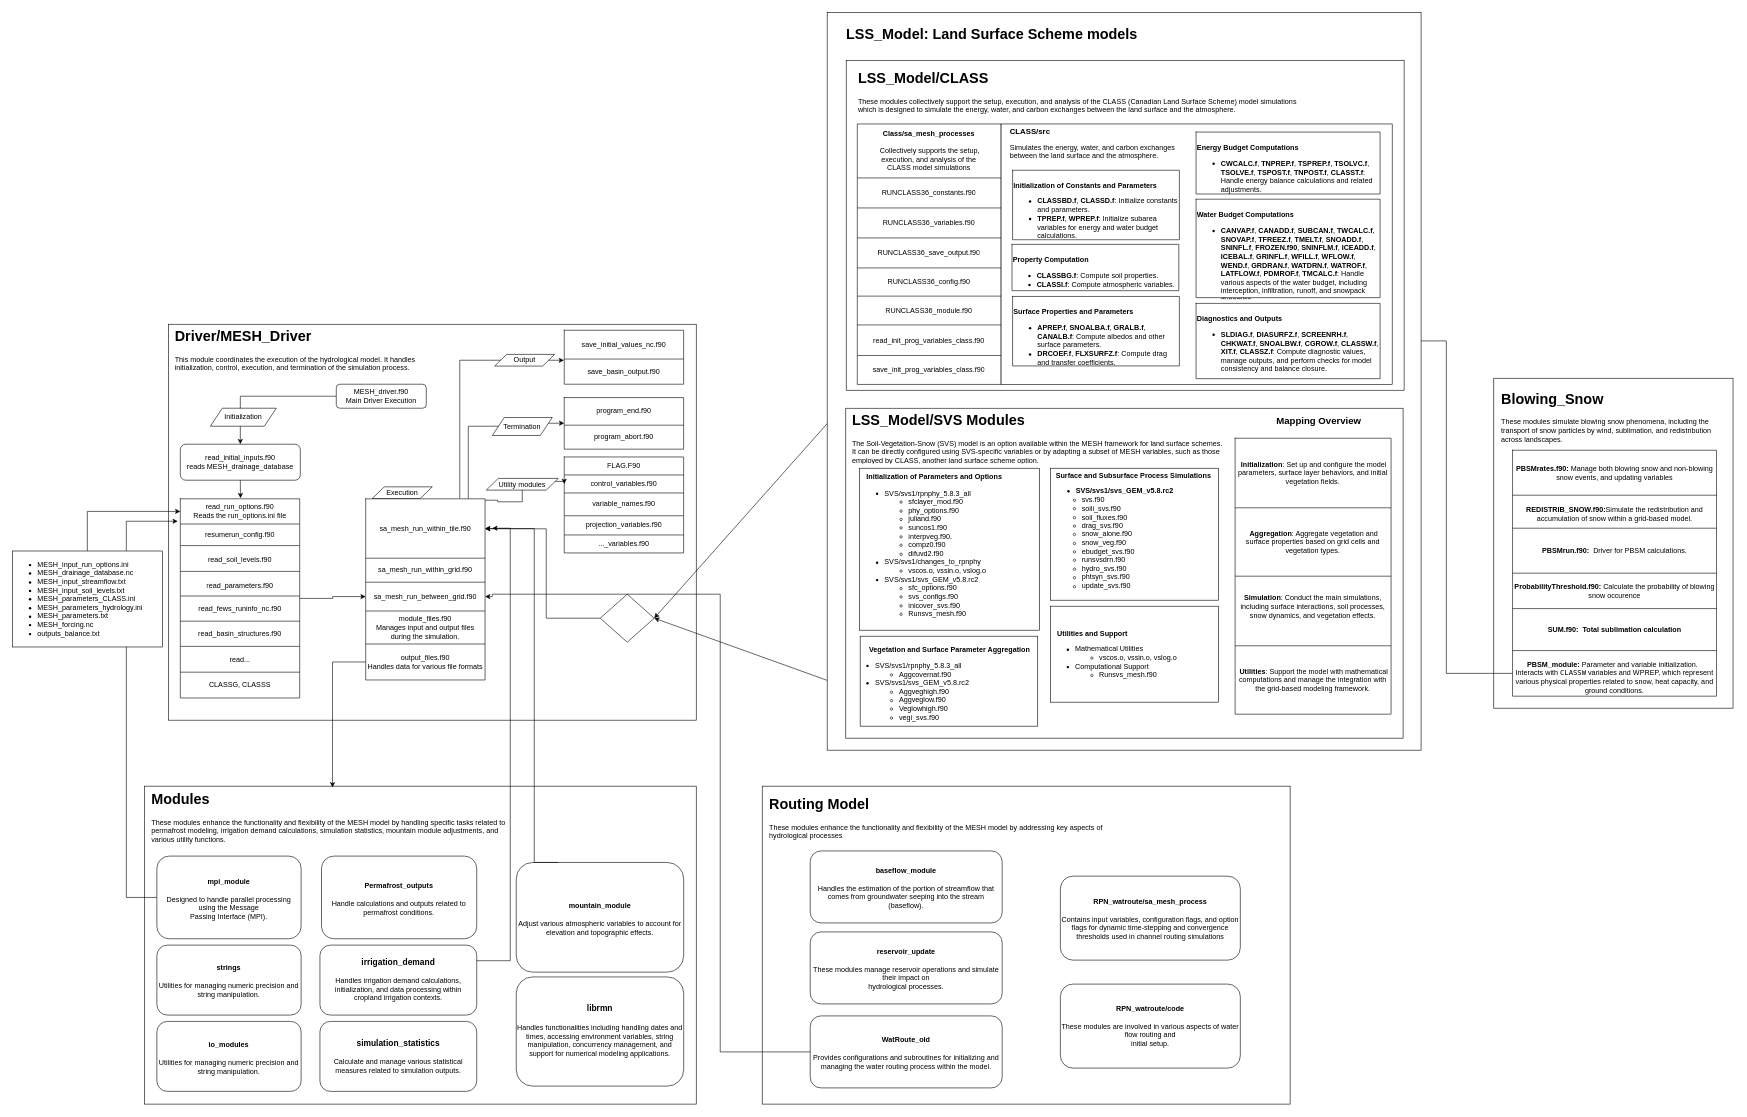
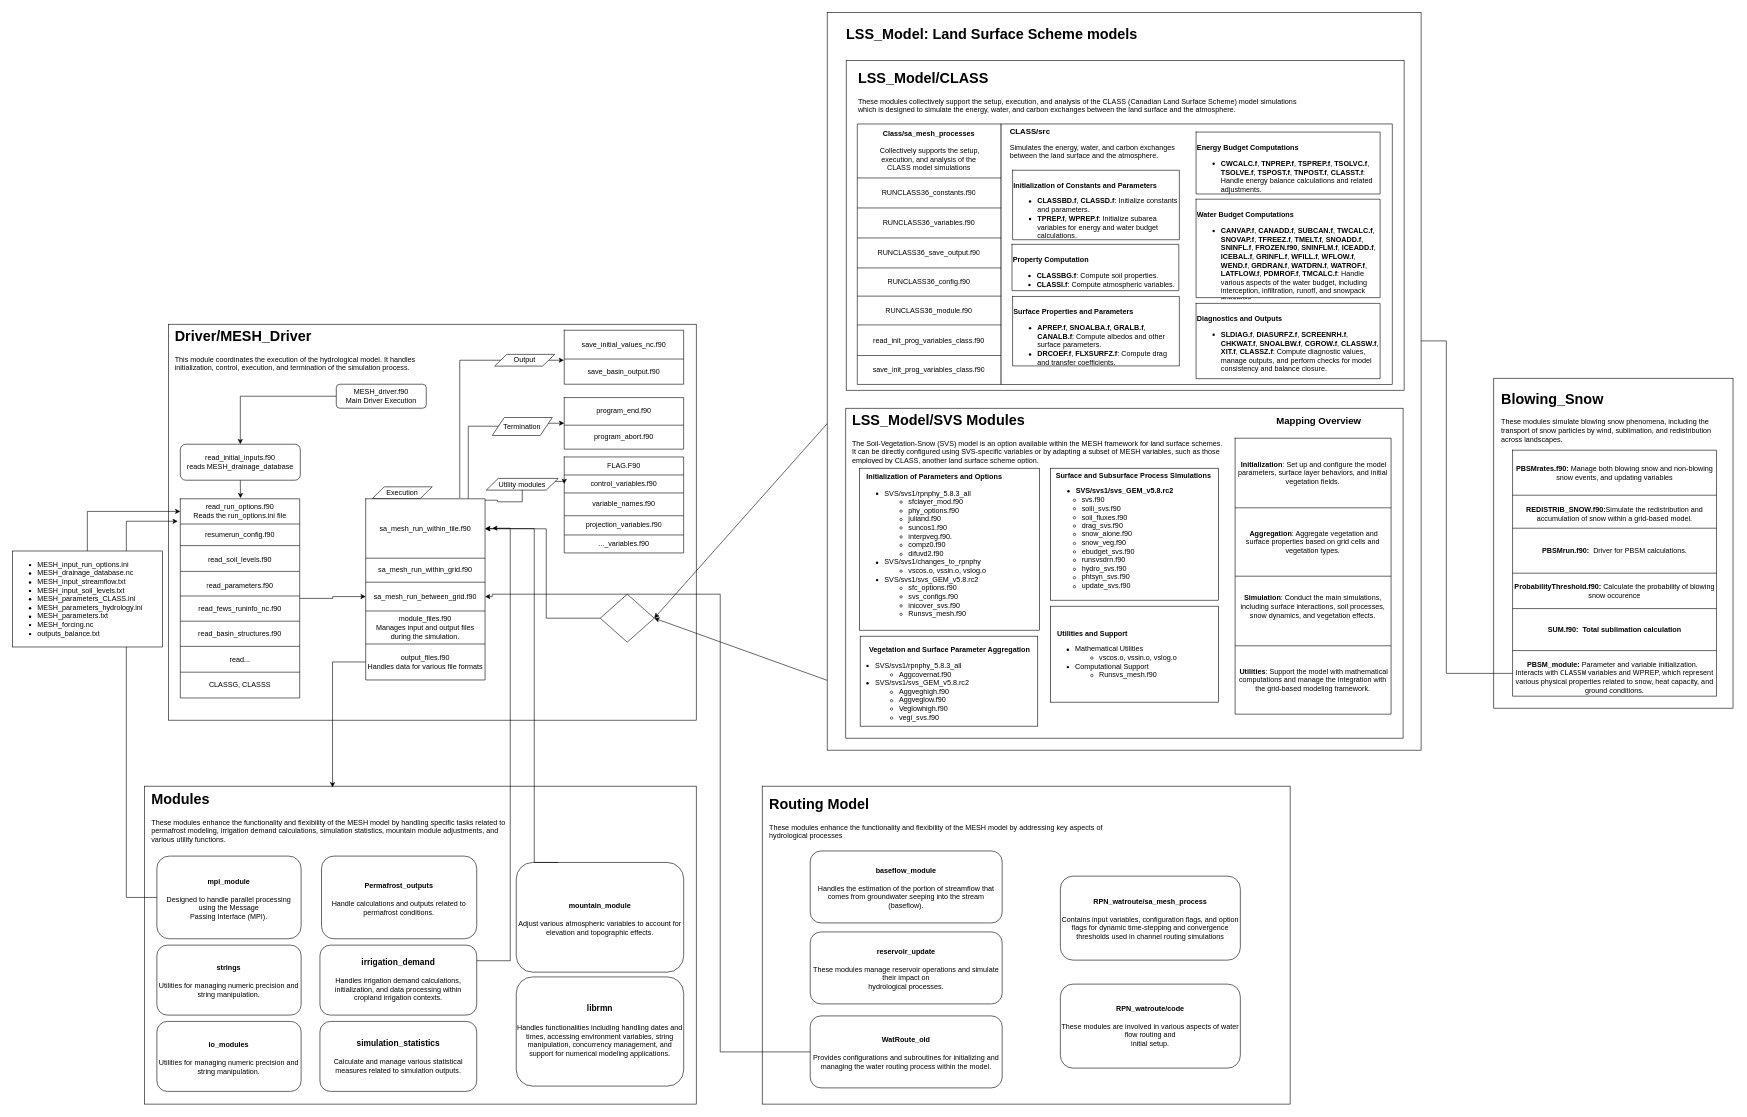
(243, 417) -> none
